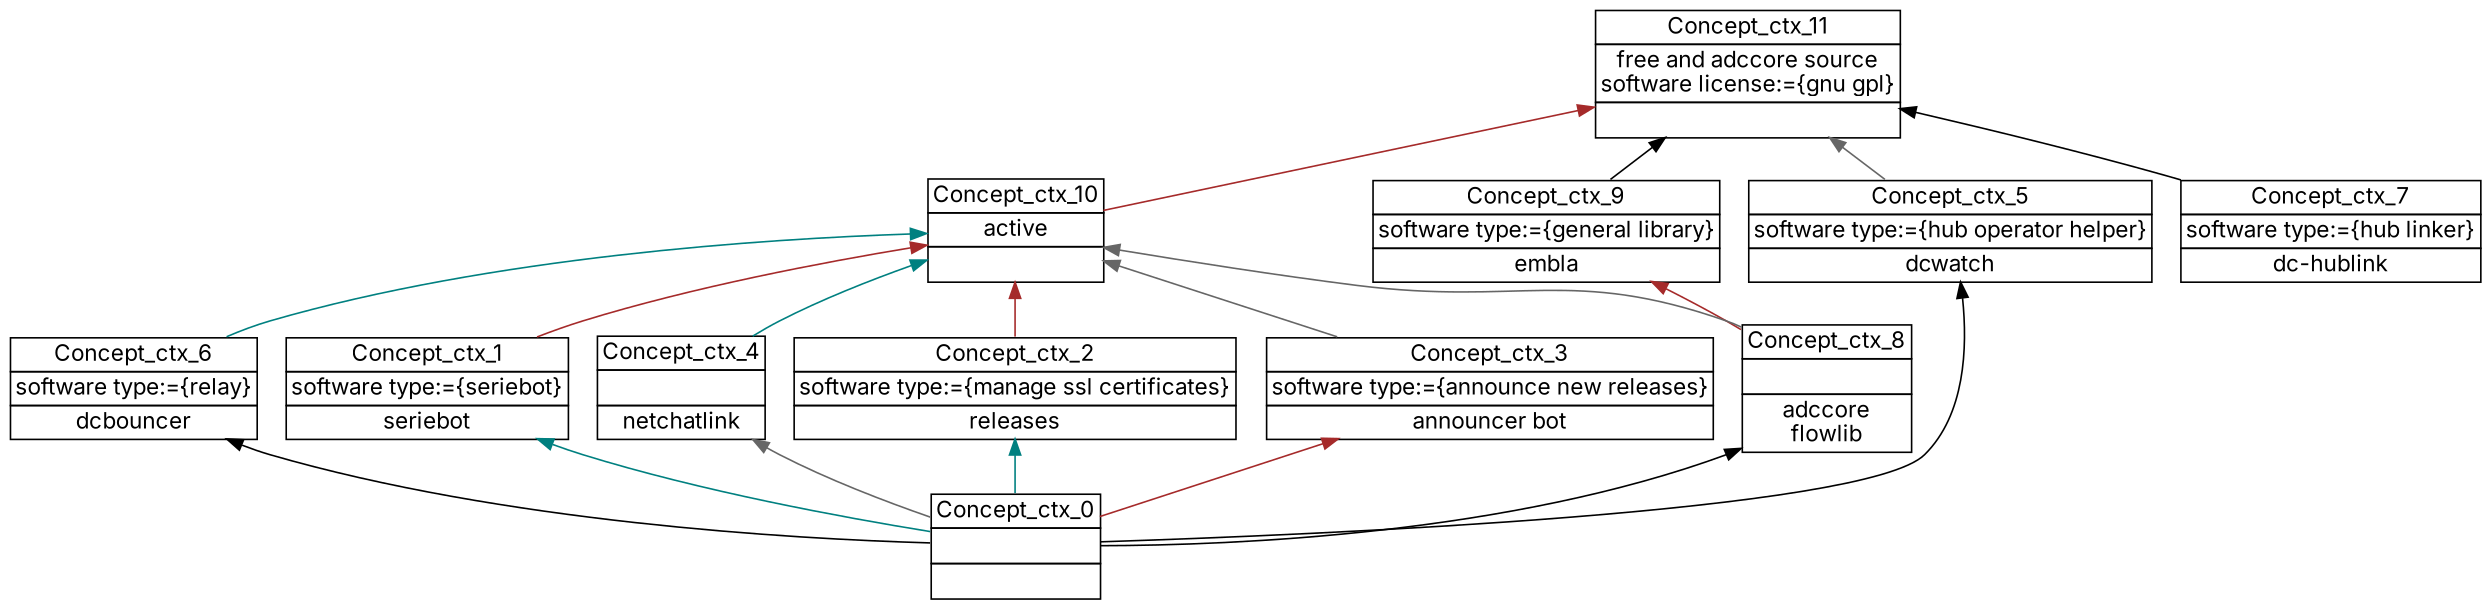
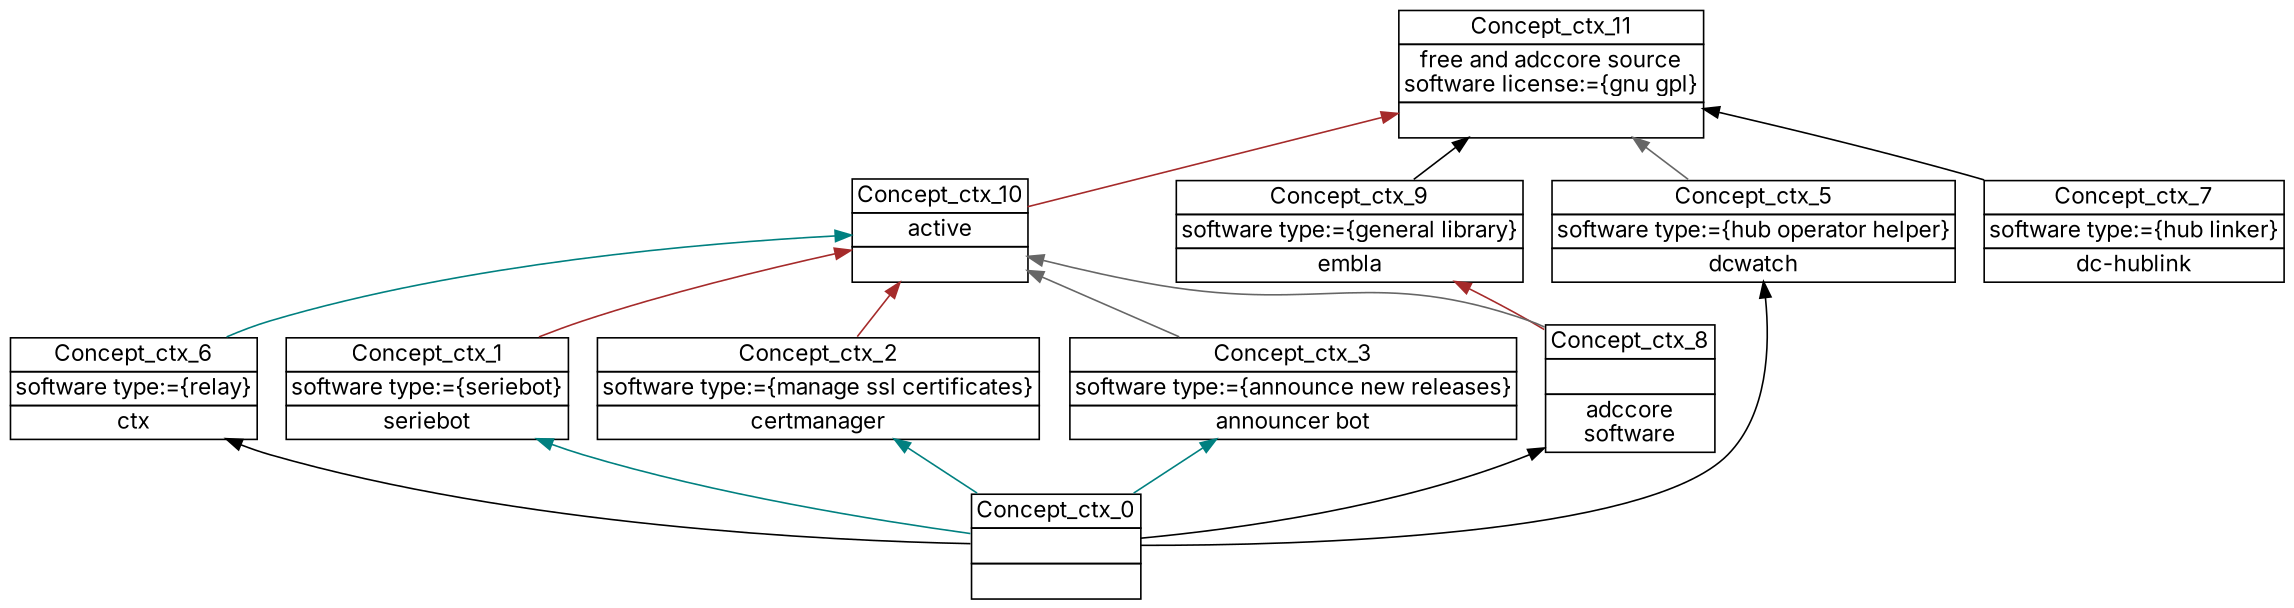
(681, 388) -> none
(134, 422) -> (134, 422)
(1015, 422) -> (818, 422)
(1827, 435) -> (1630, 435)
(1211, 480) -> (1168, 471)
